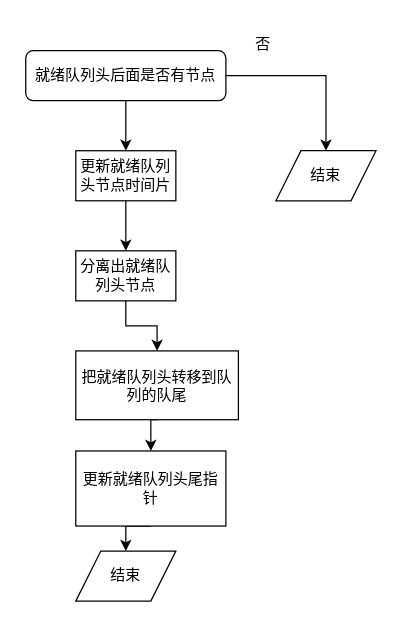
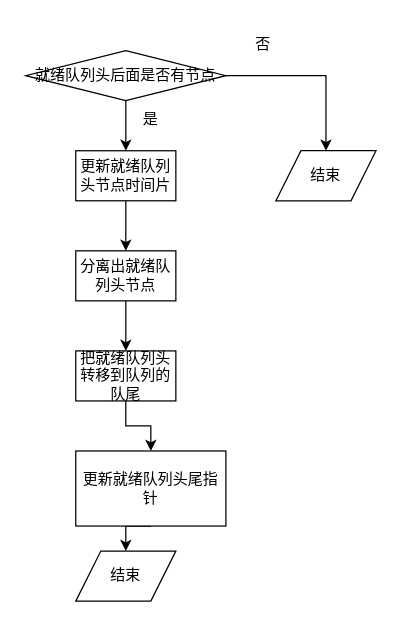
(126, 76) -> (126, 76)
none -> (151, 119)
(157, 385) -> (126, 376)
